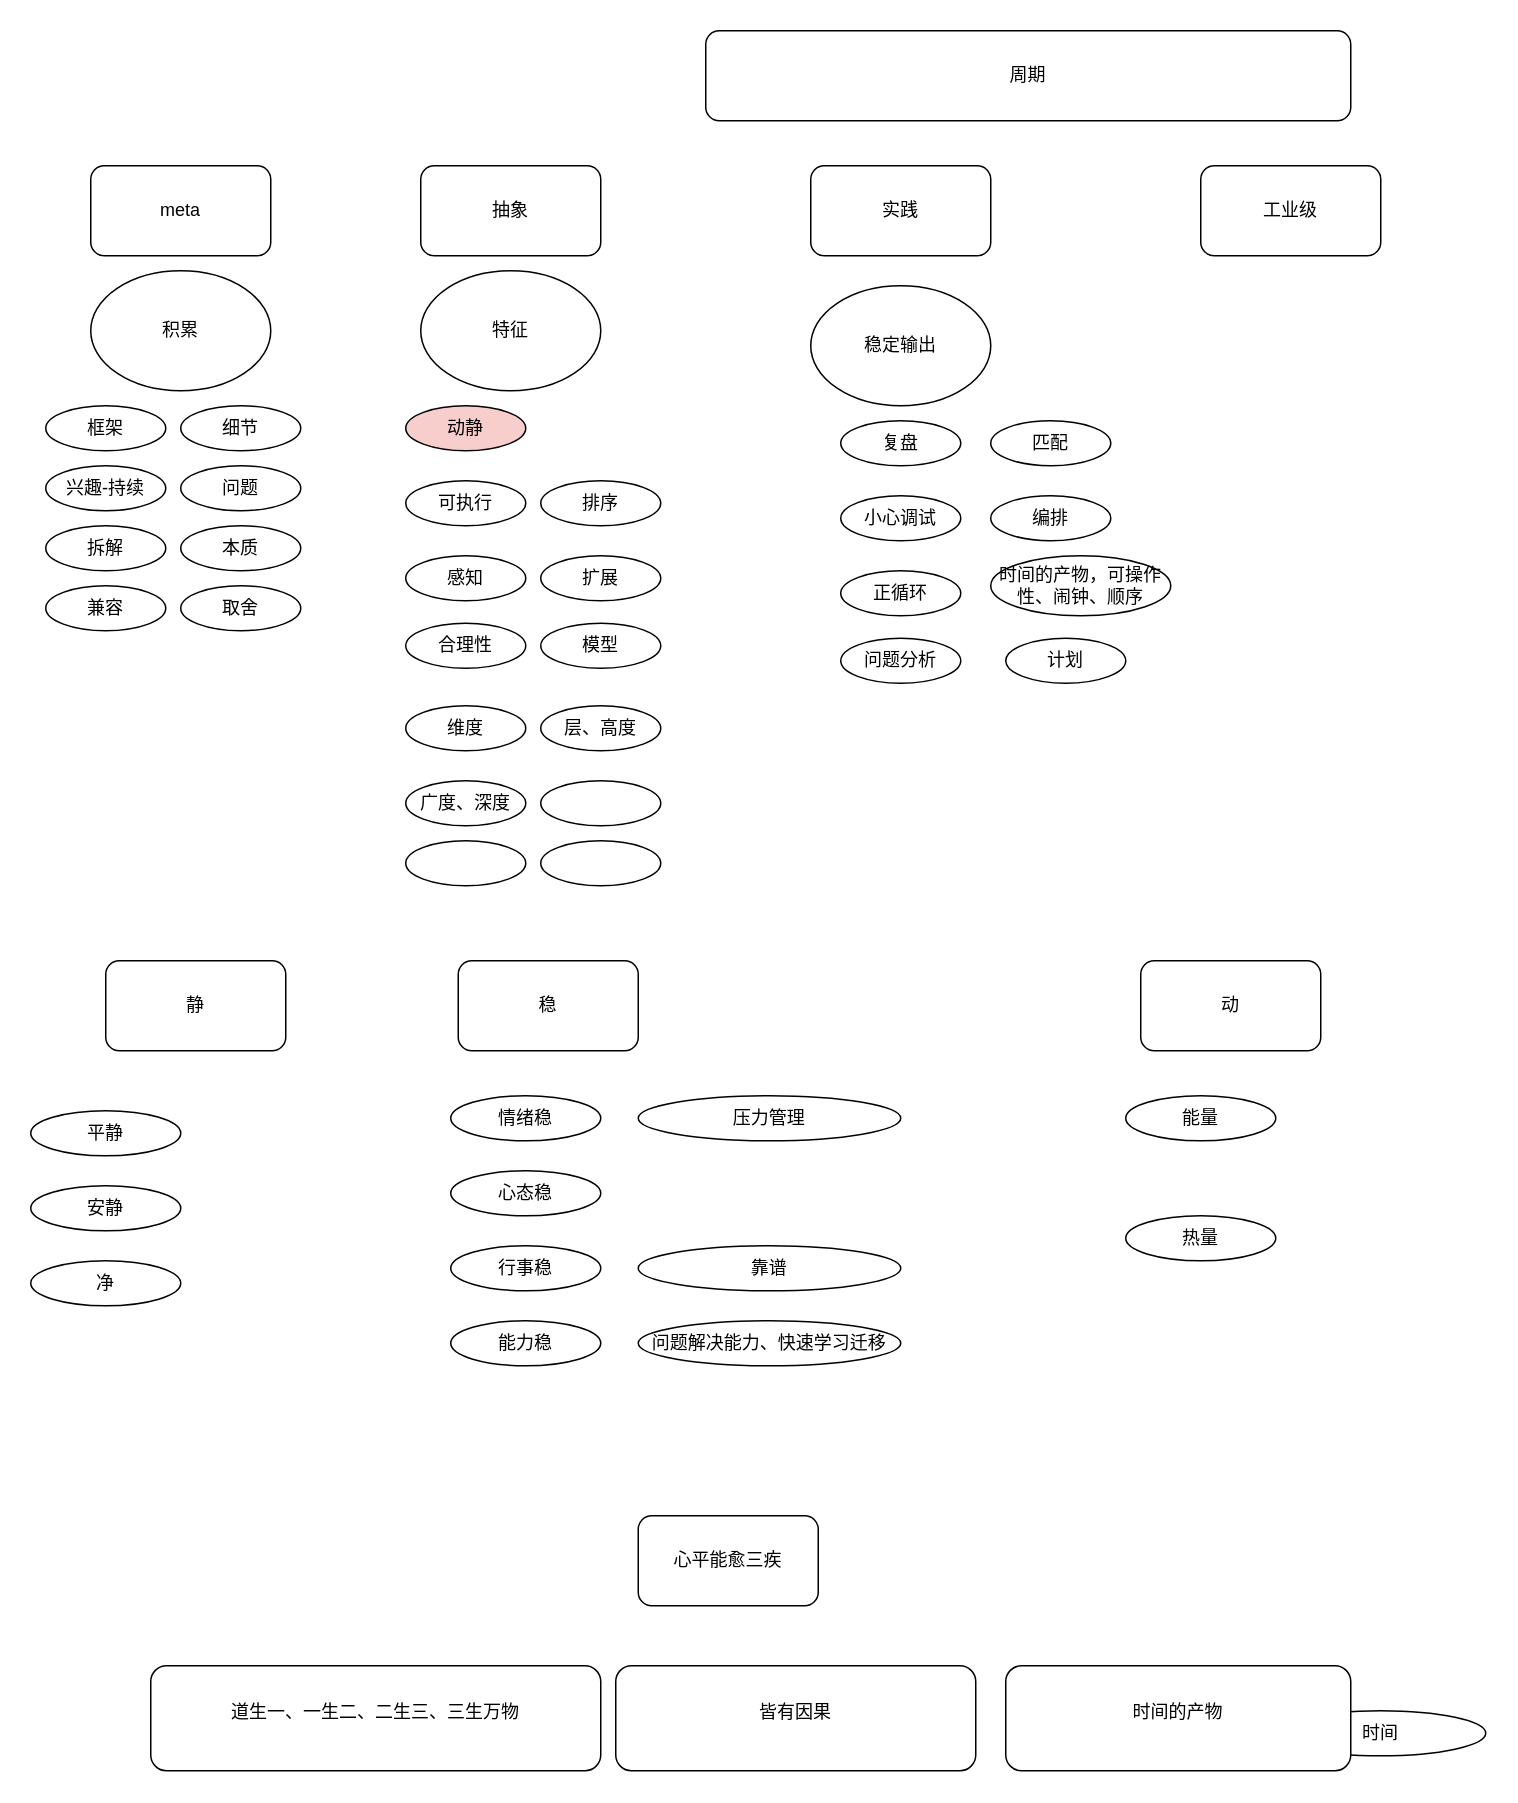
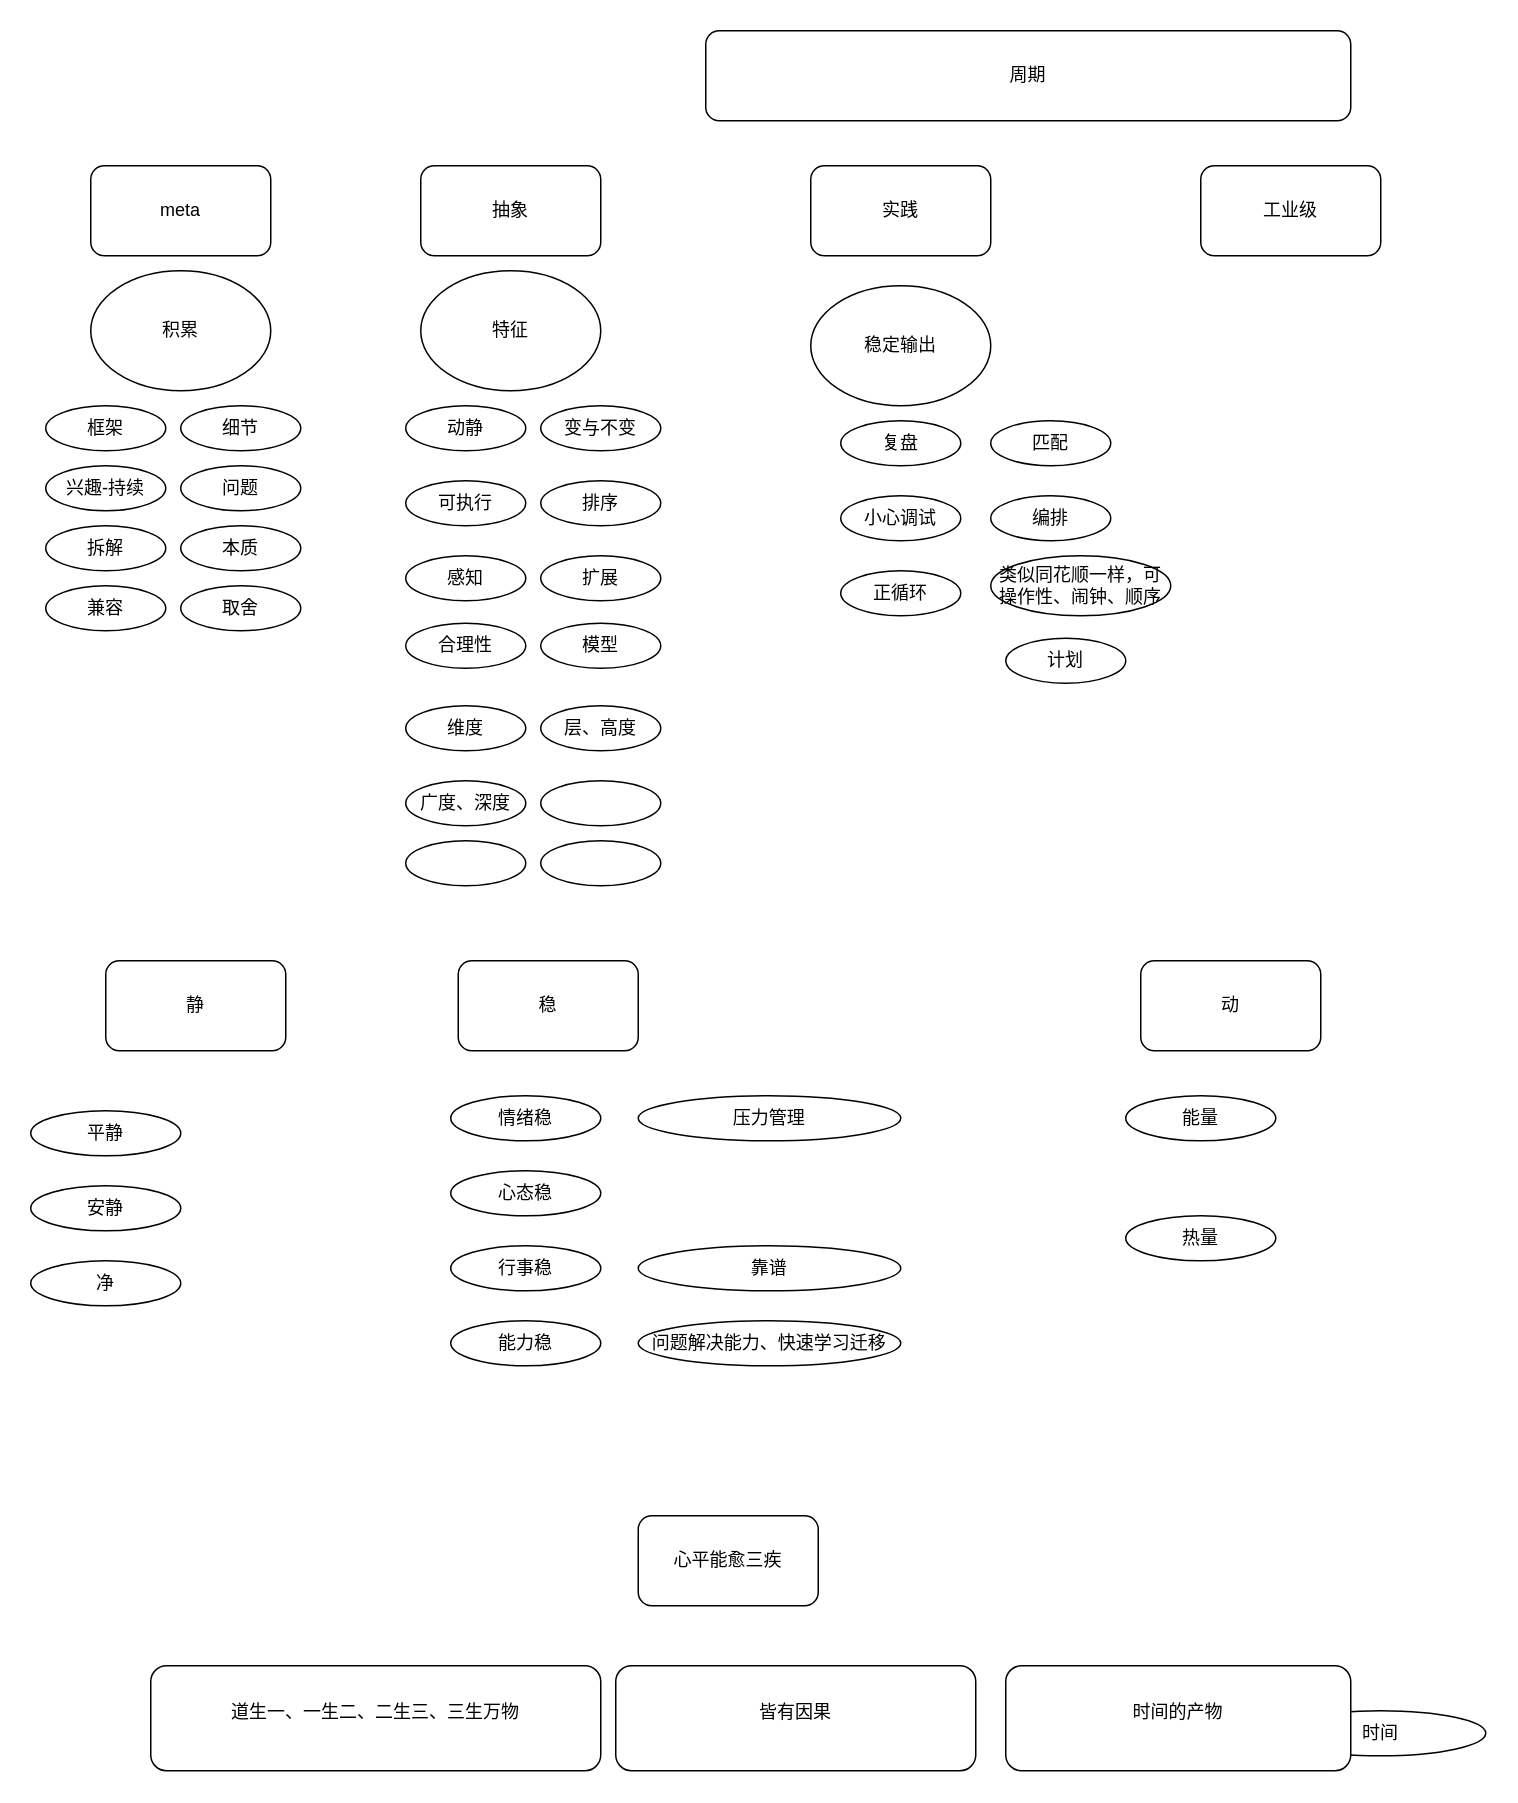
(466, 428) -> (466, 428)
none -> (601, 428)
(1081, 586) -> (1081, 586)
(901, 661) -> none
